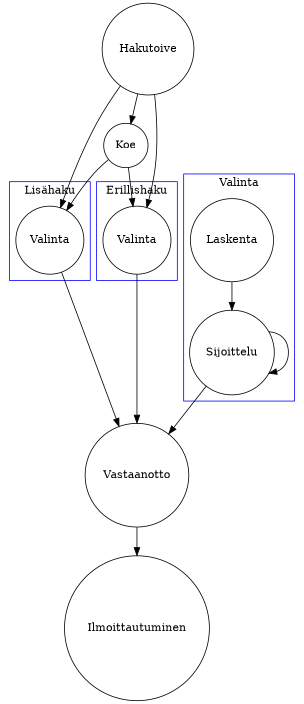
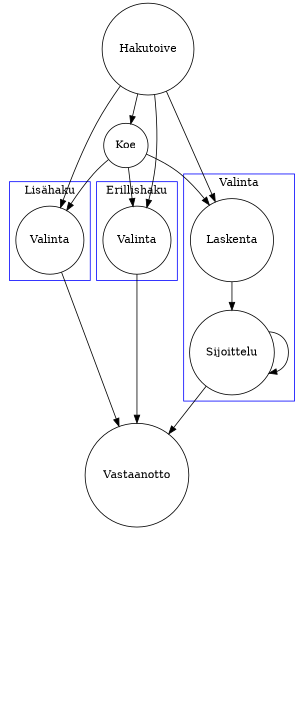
none -> (189, 143)
none -> (178, 172)
(137, 628) -> none
